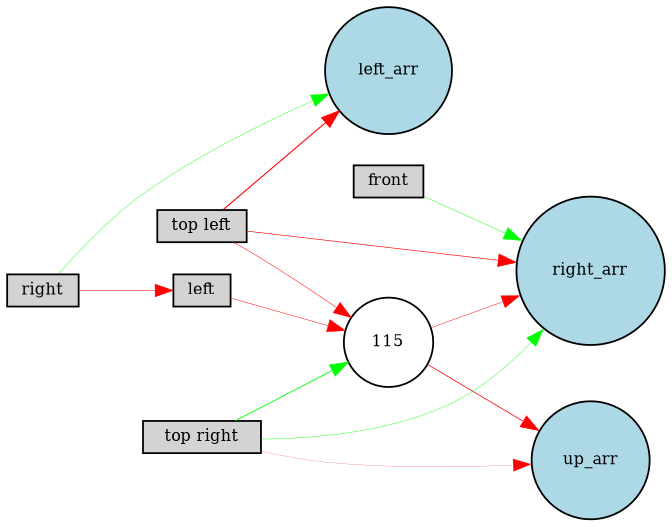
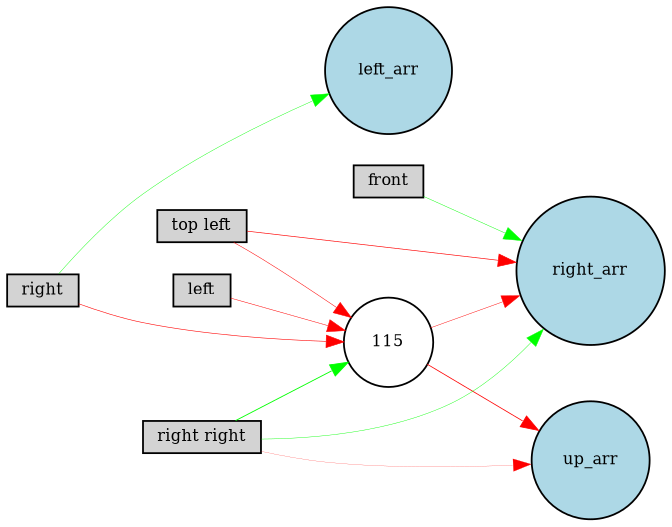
(274, 166) -> none
(117, 290) -> (201, 332)
(202, 437) -> (202, 437)
